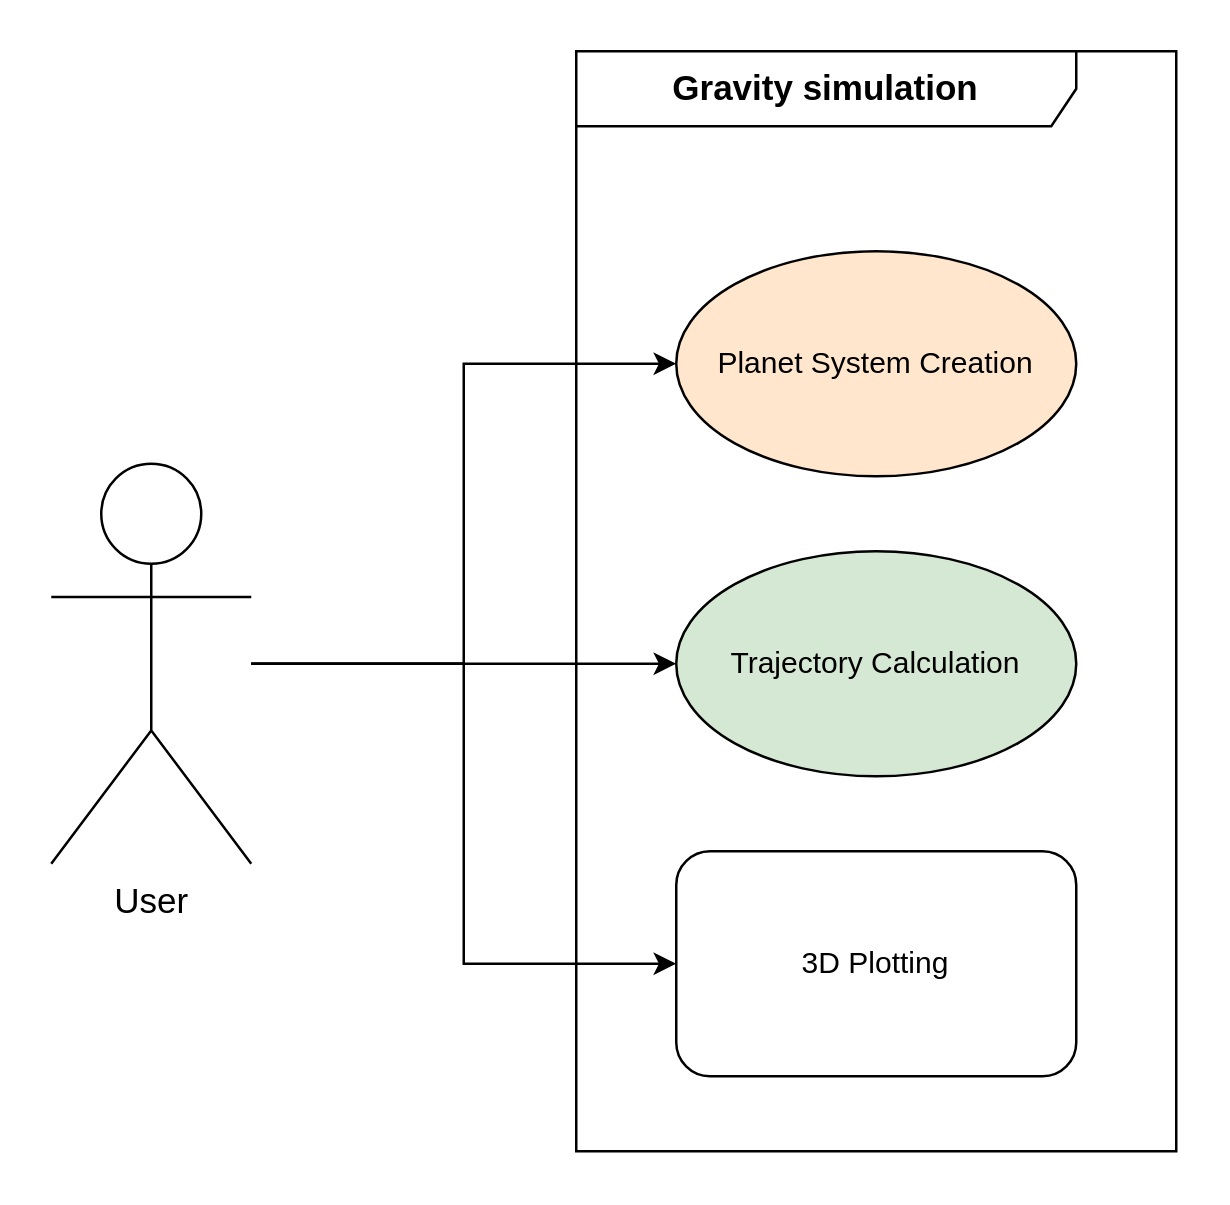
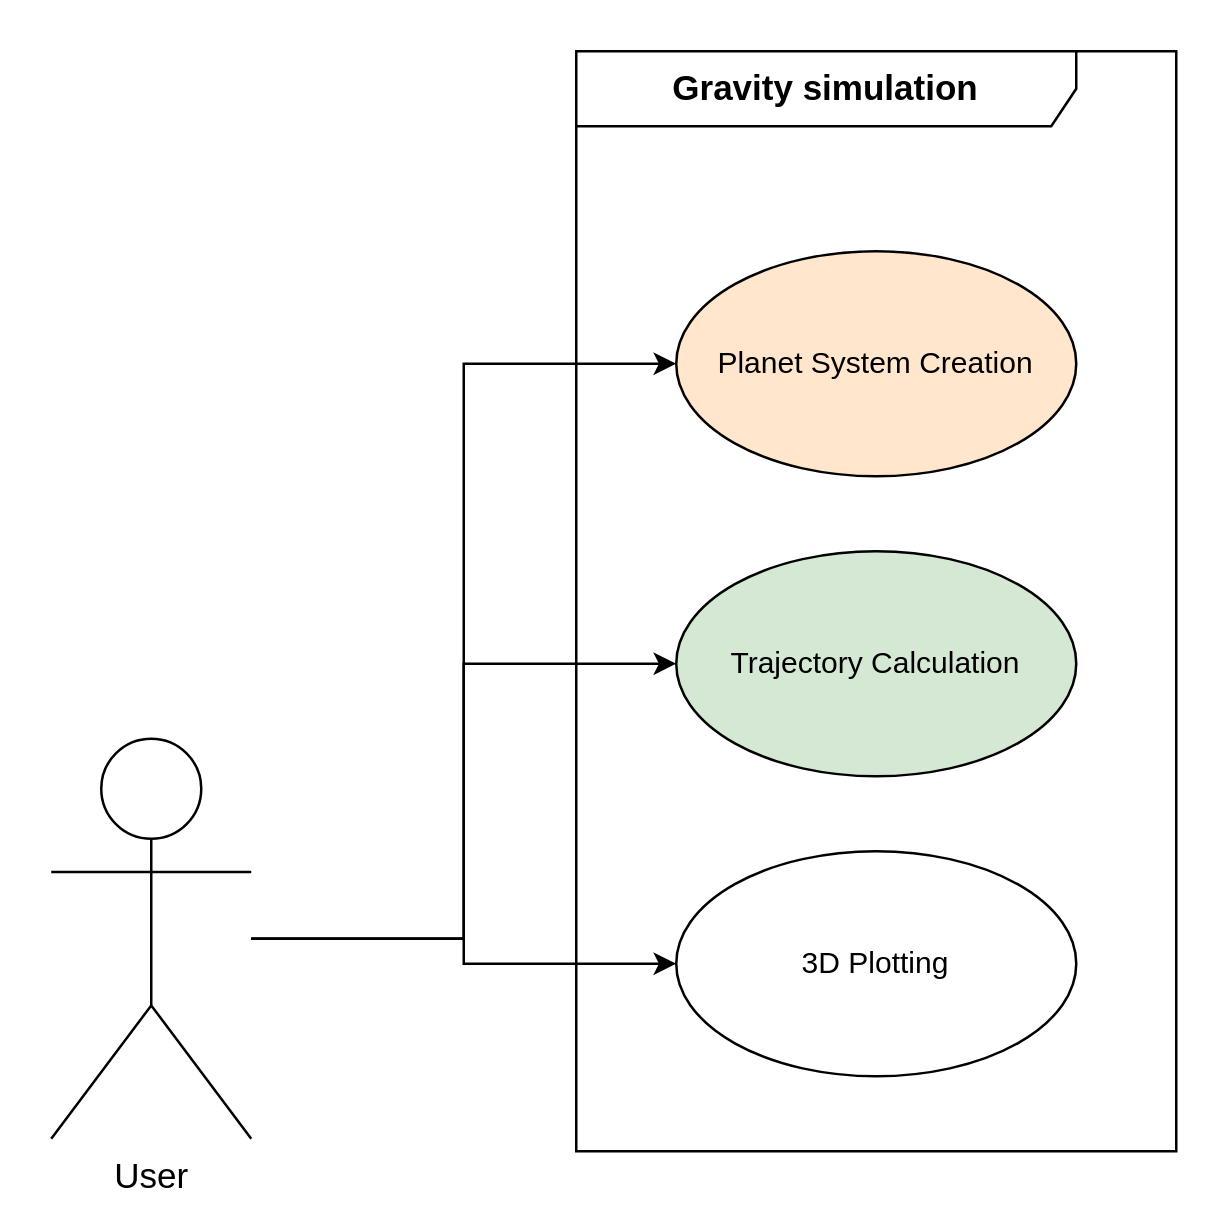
(151, 664) -> (151, 939)
(876, 964) -> (876, 964)
